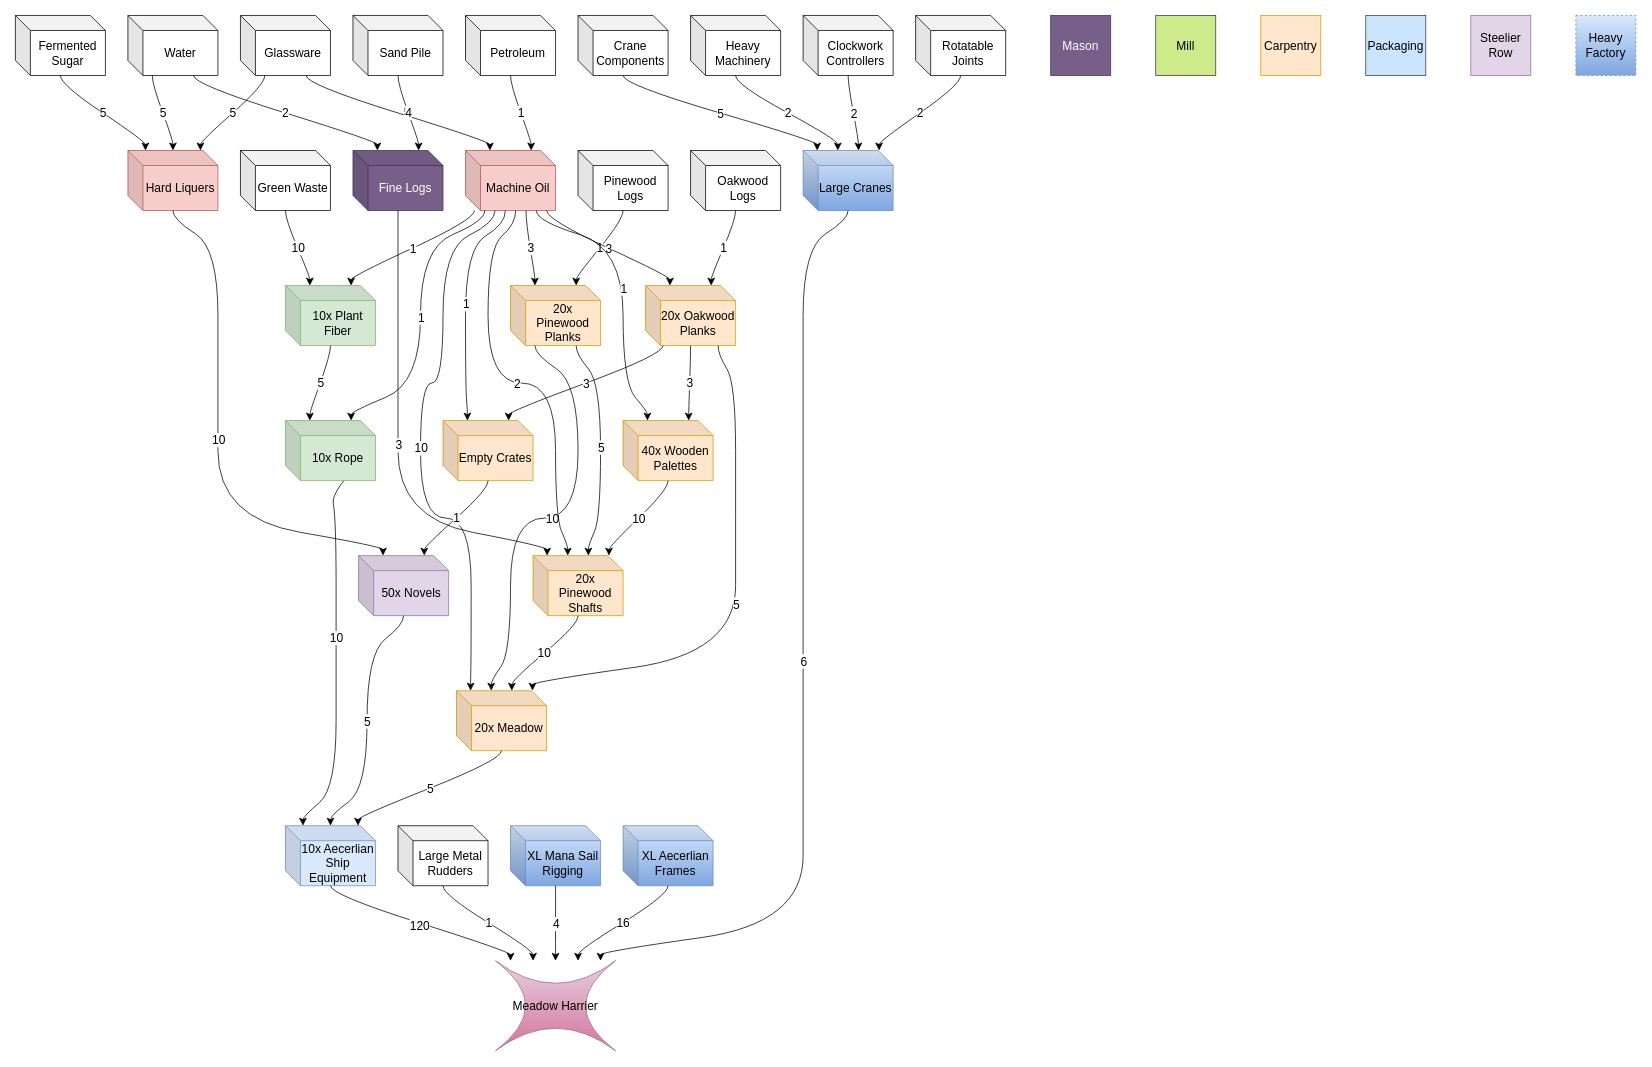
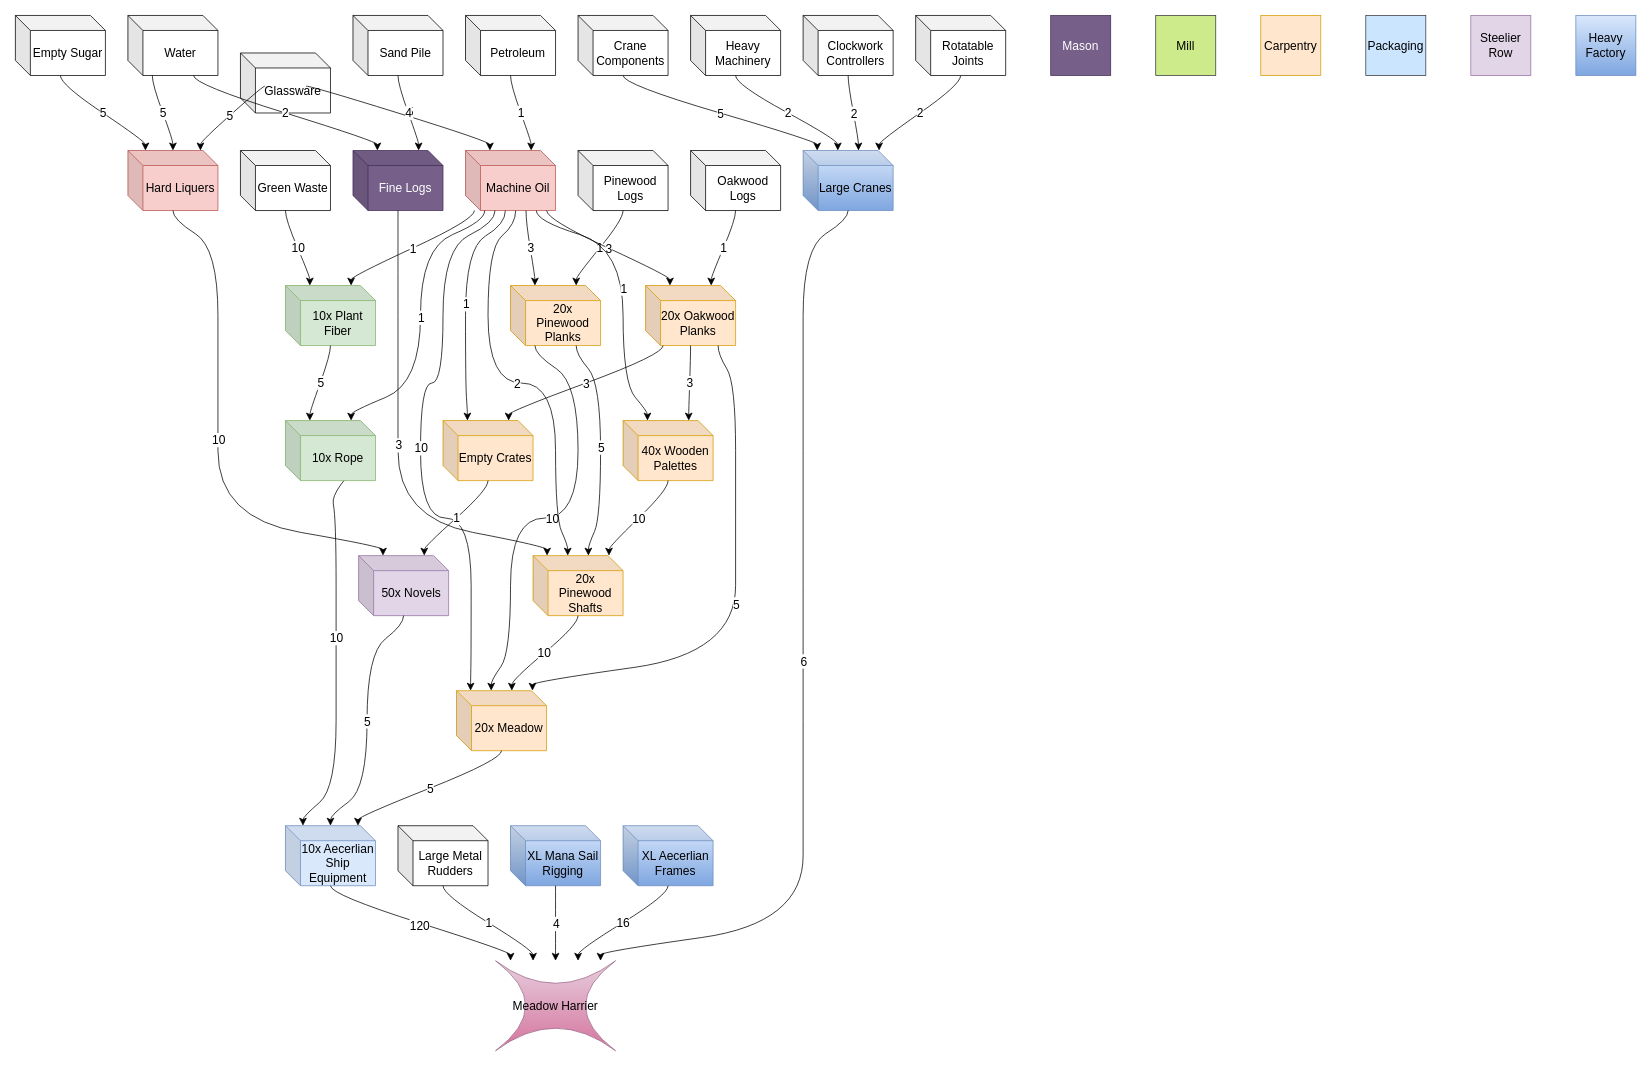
(285, 45) -> (285, 83)
(1605, 45) -> (1605, 45)
(68, 53) -> (68, 53)
